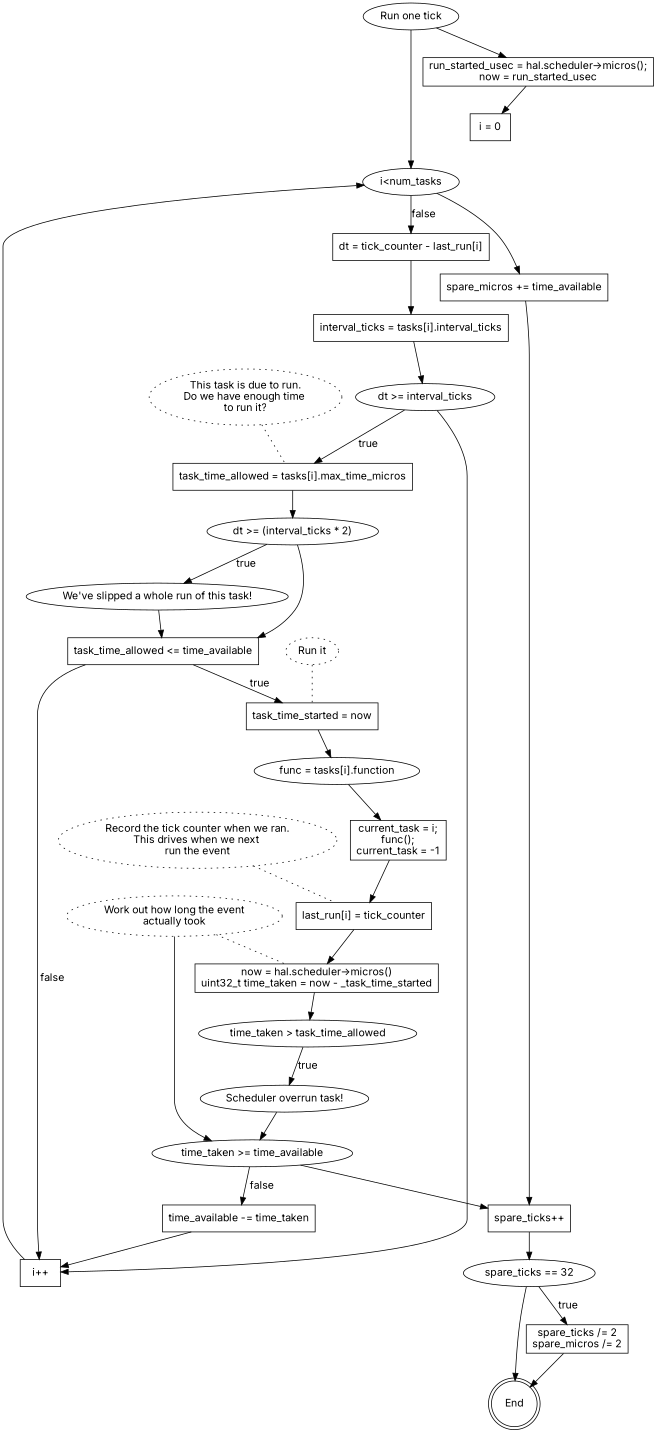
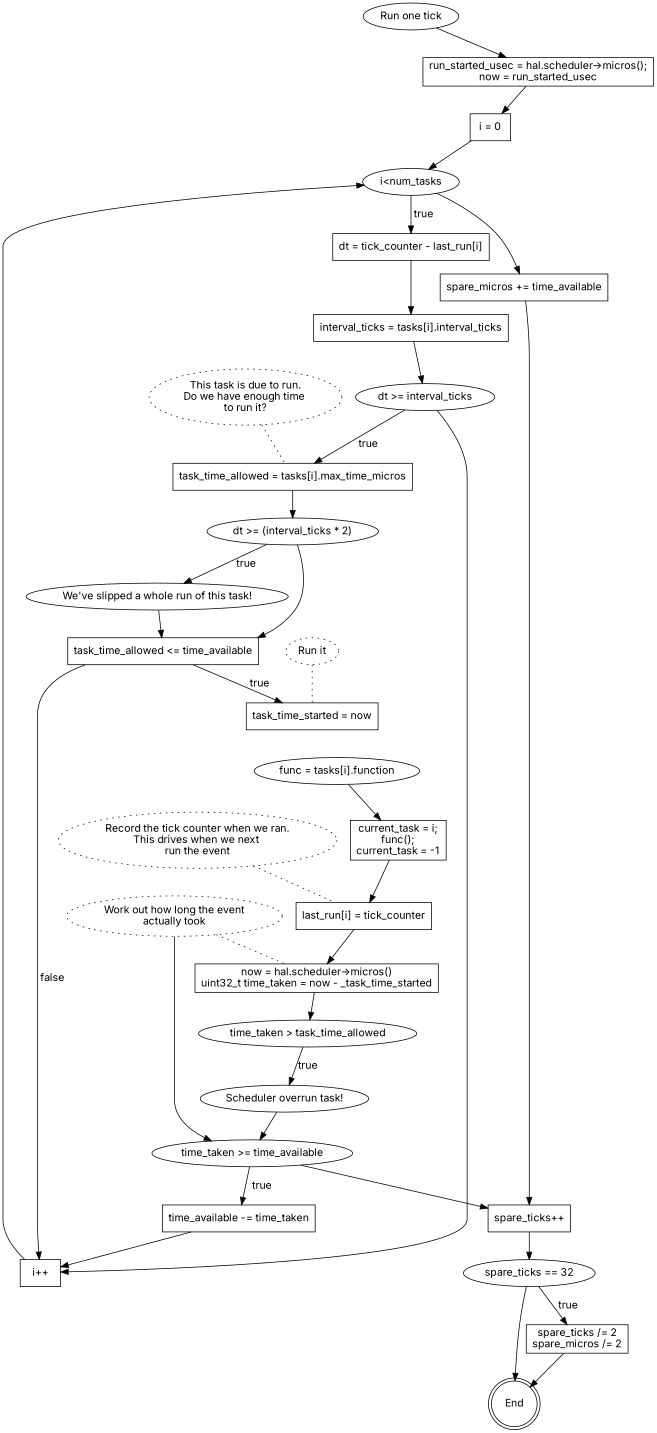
(411, 95) -> (453, 153)
(423, 215) -> (423, 215)
(323, 740) -> none
(261, 1186) -> (261, 1186)
